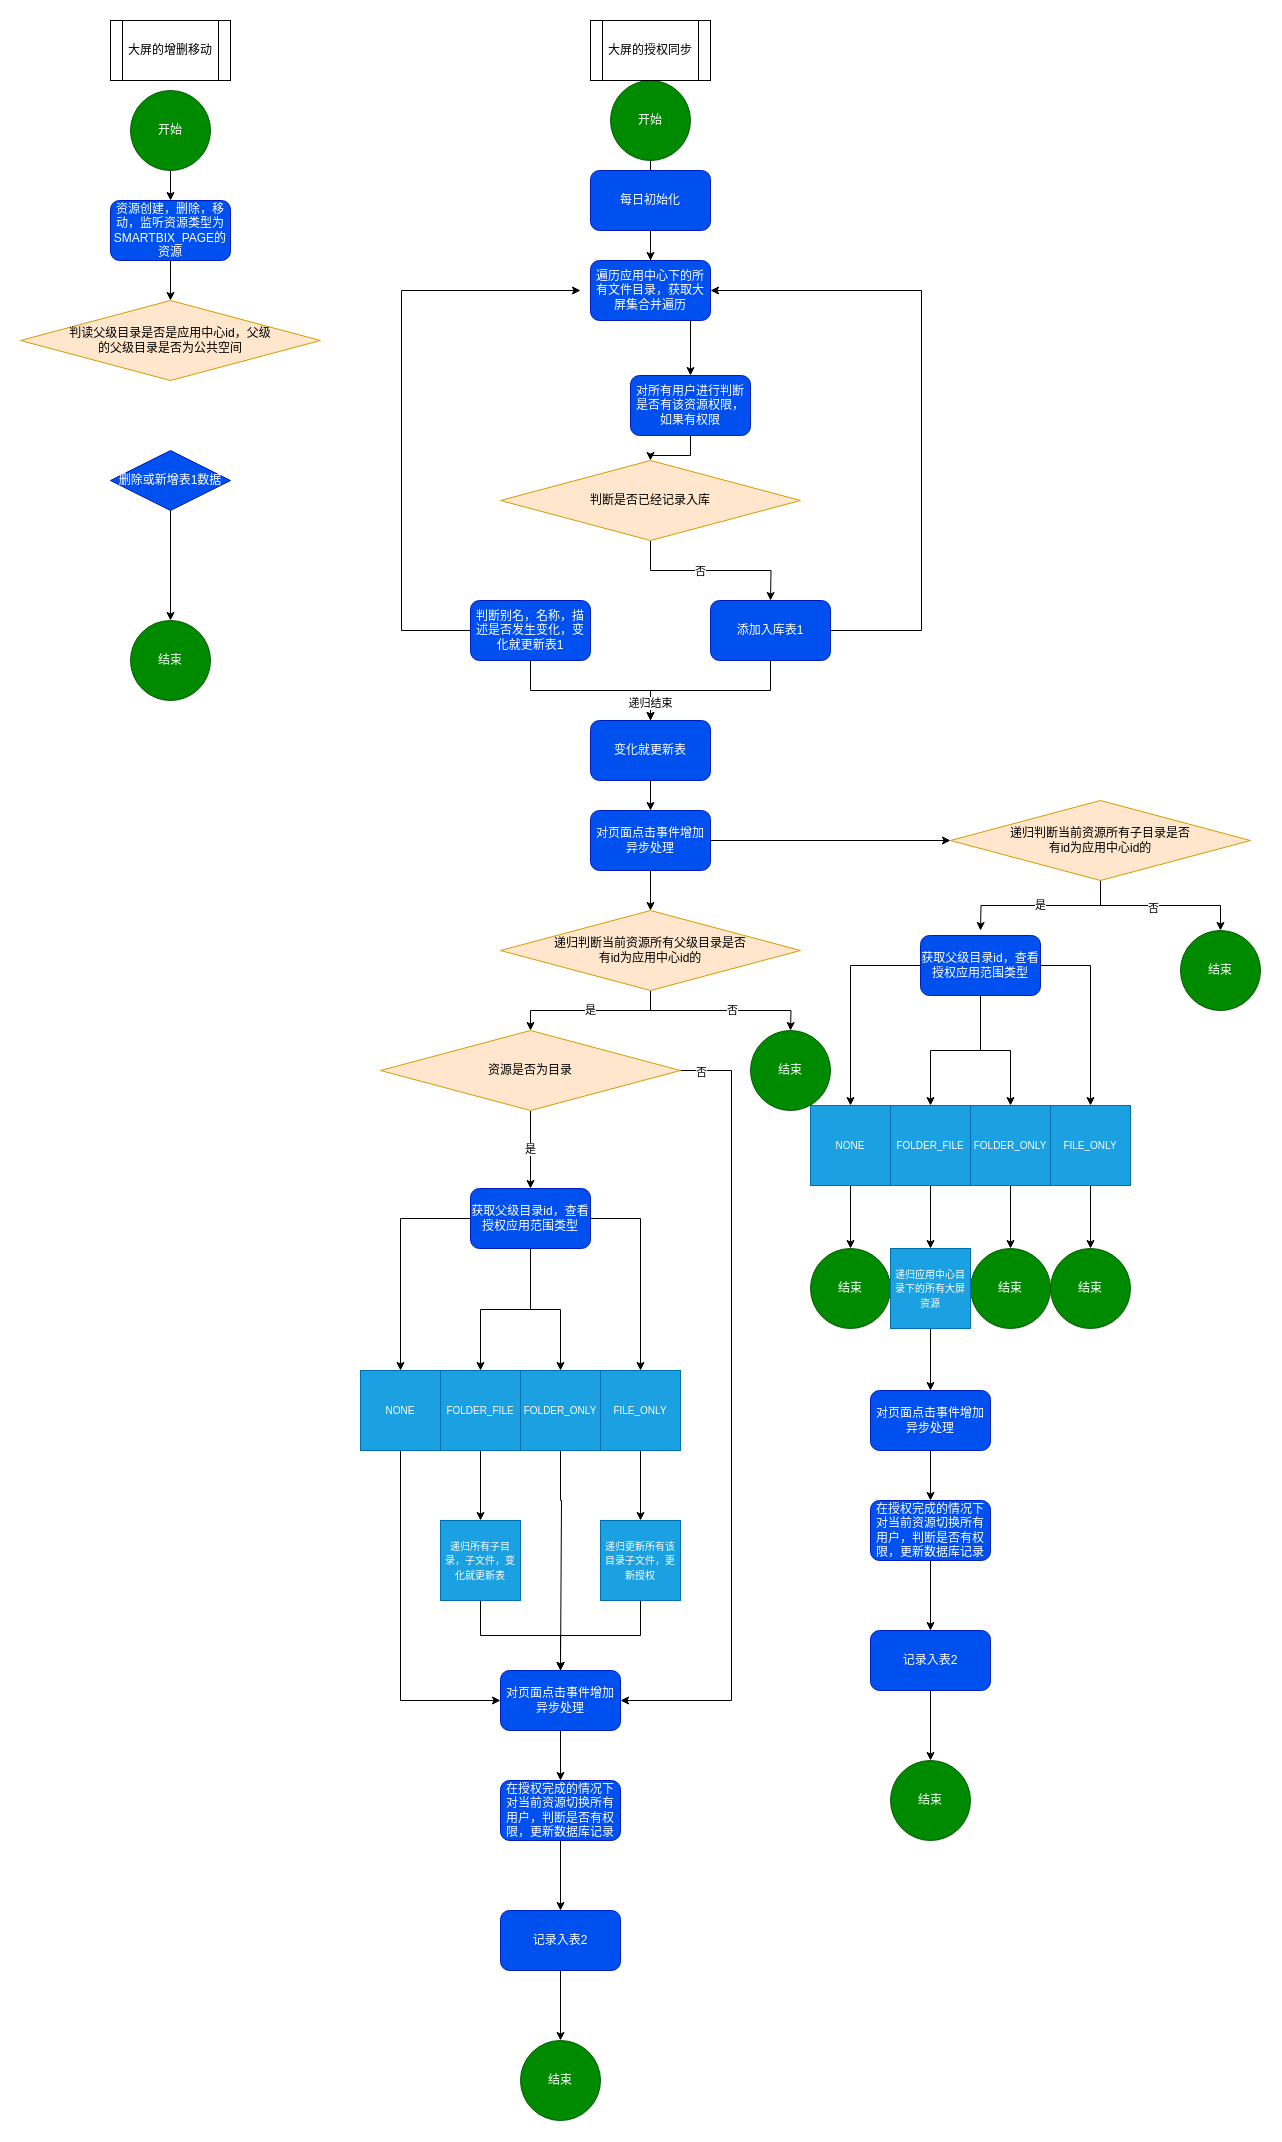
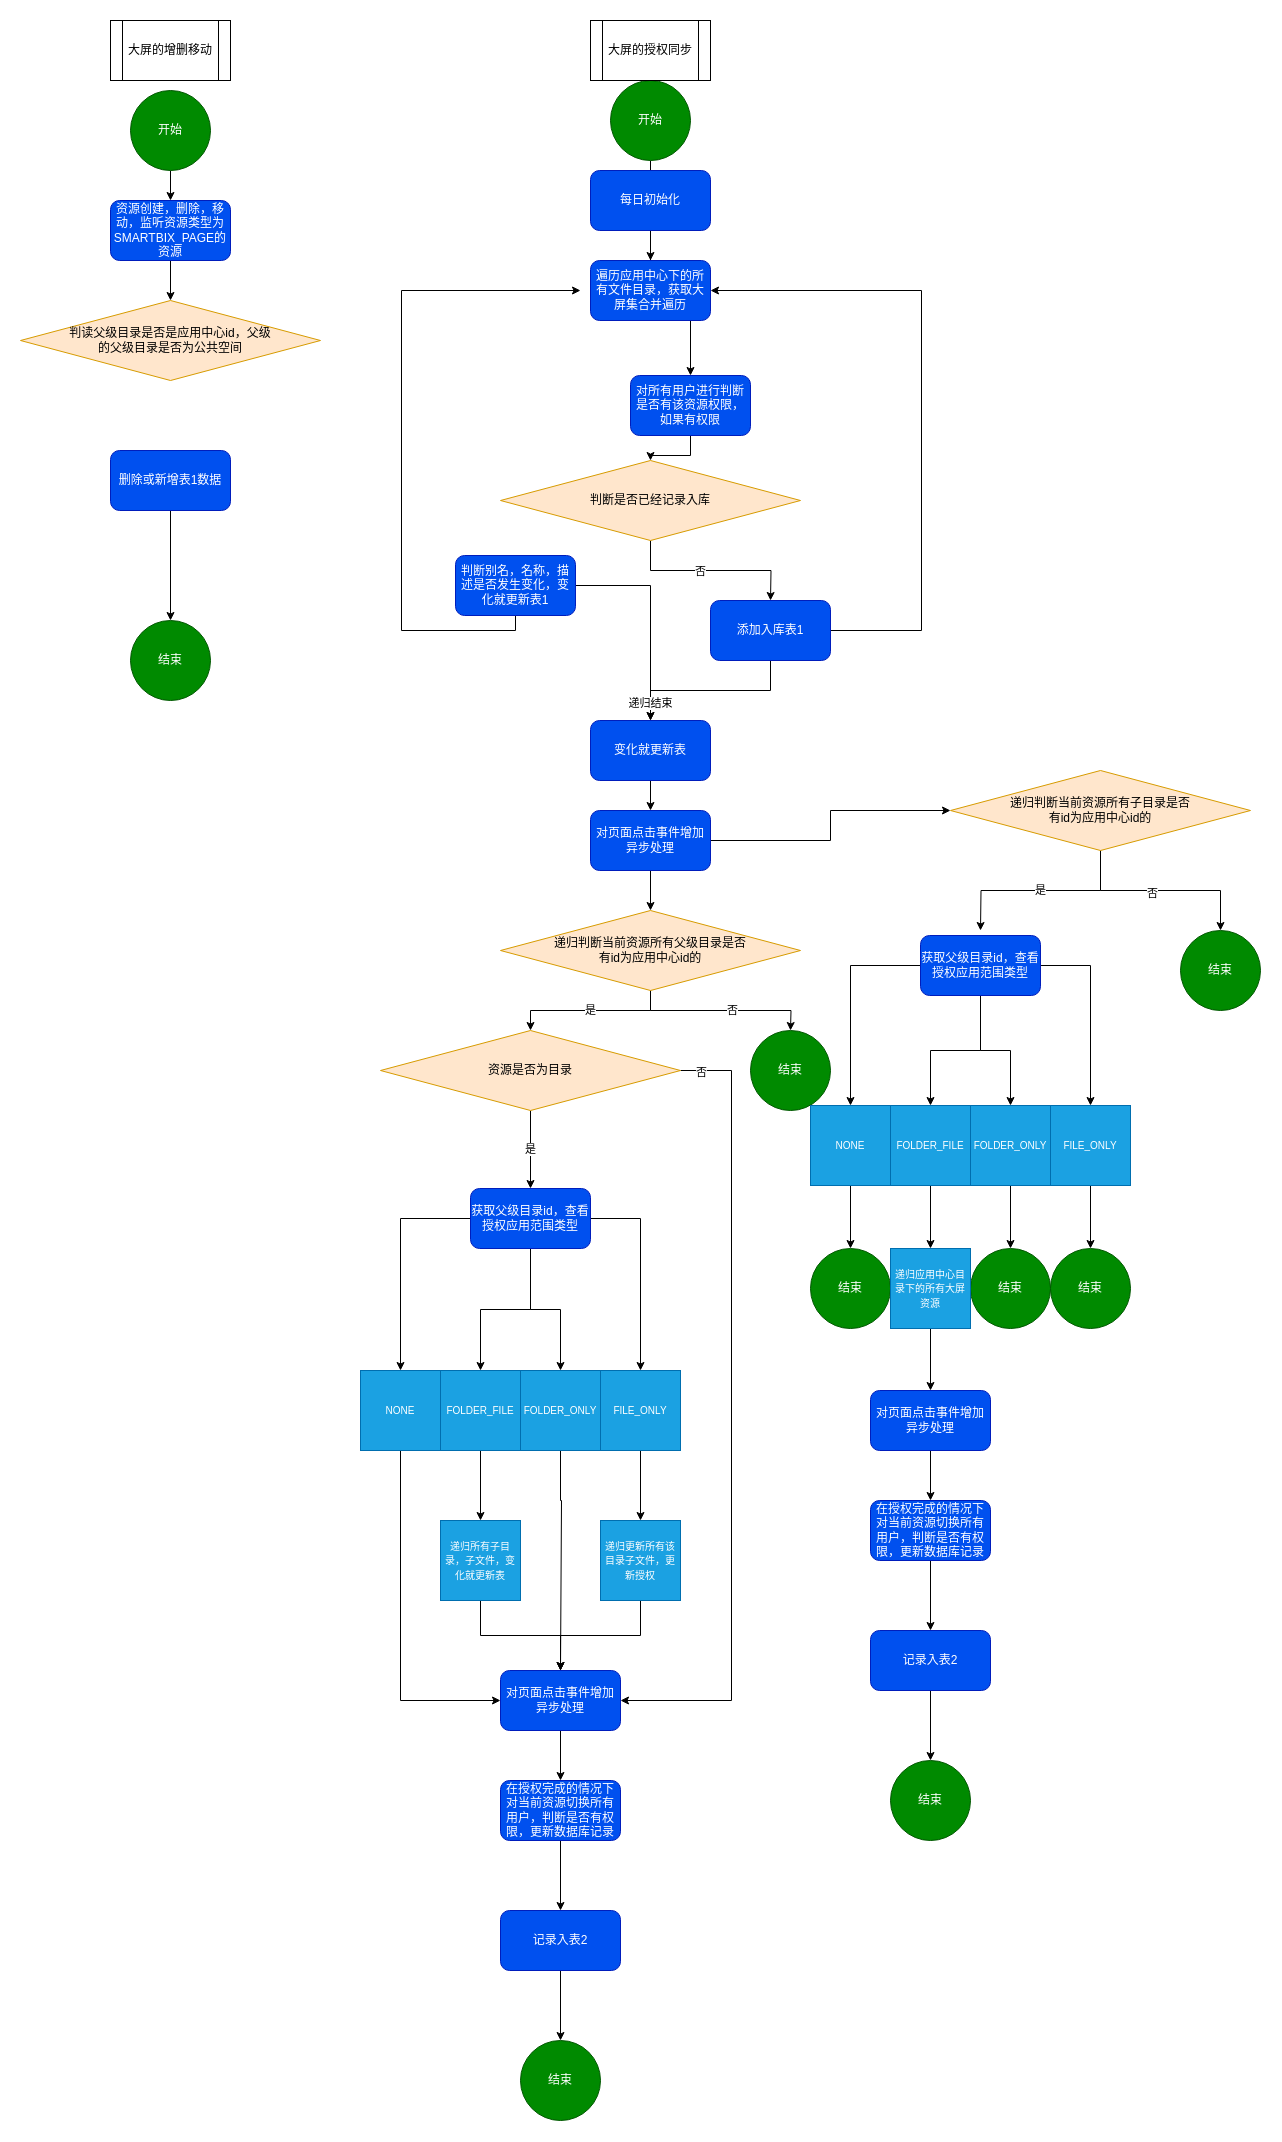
(171, 481) -> (171, 481)
(531, 631) -> (516, 586)
(1101, 841) -> (1101, 811)
